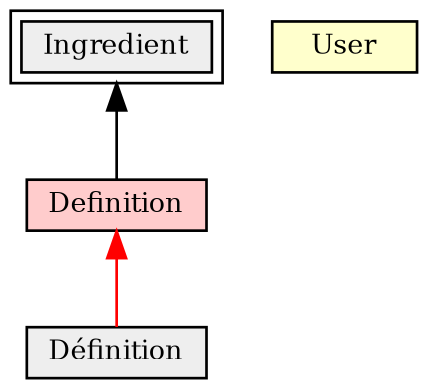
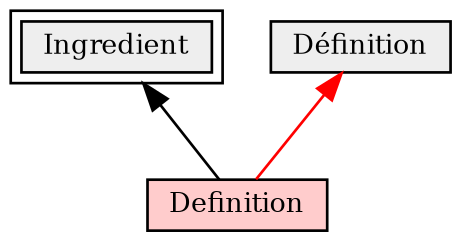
(345, 47) -> none
(117, 293) -> (290, 137)
